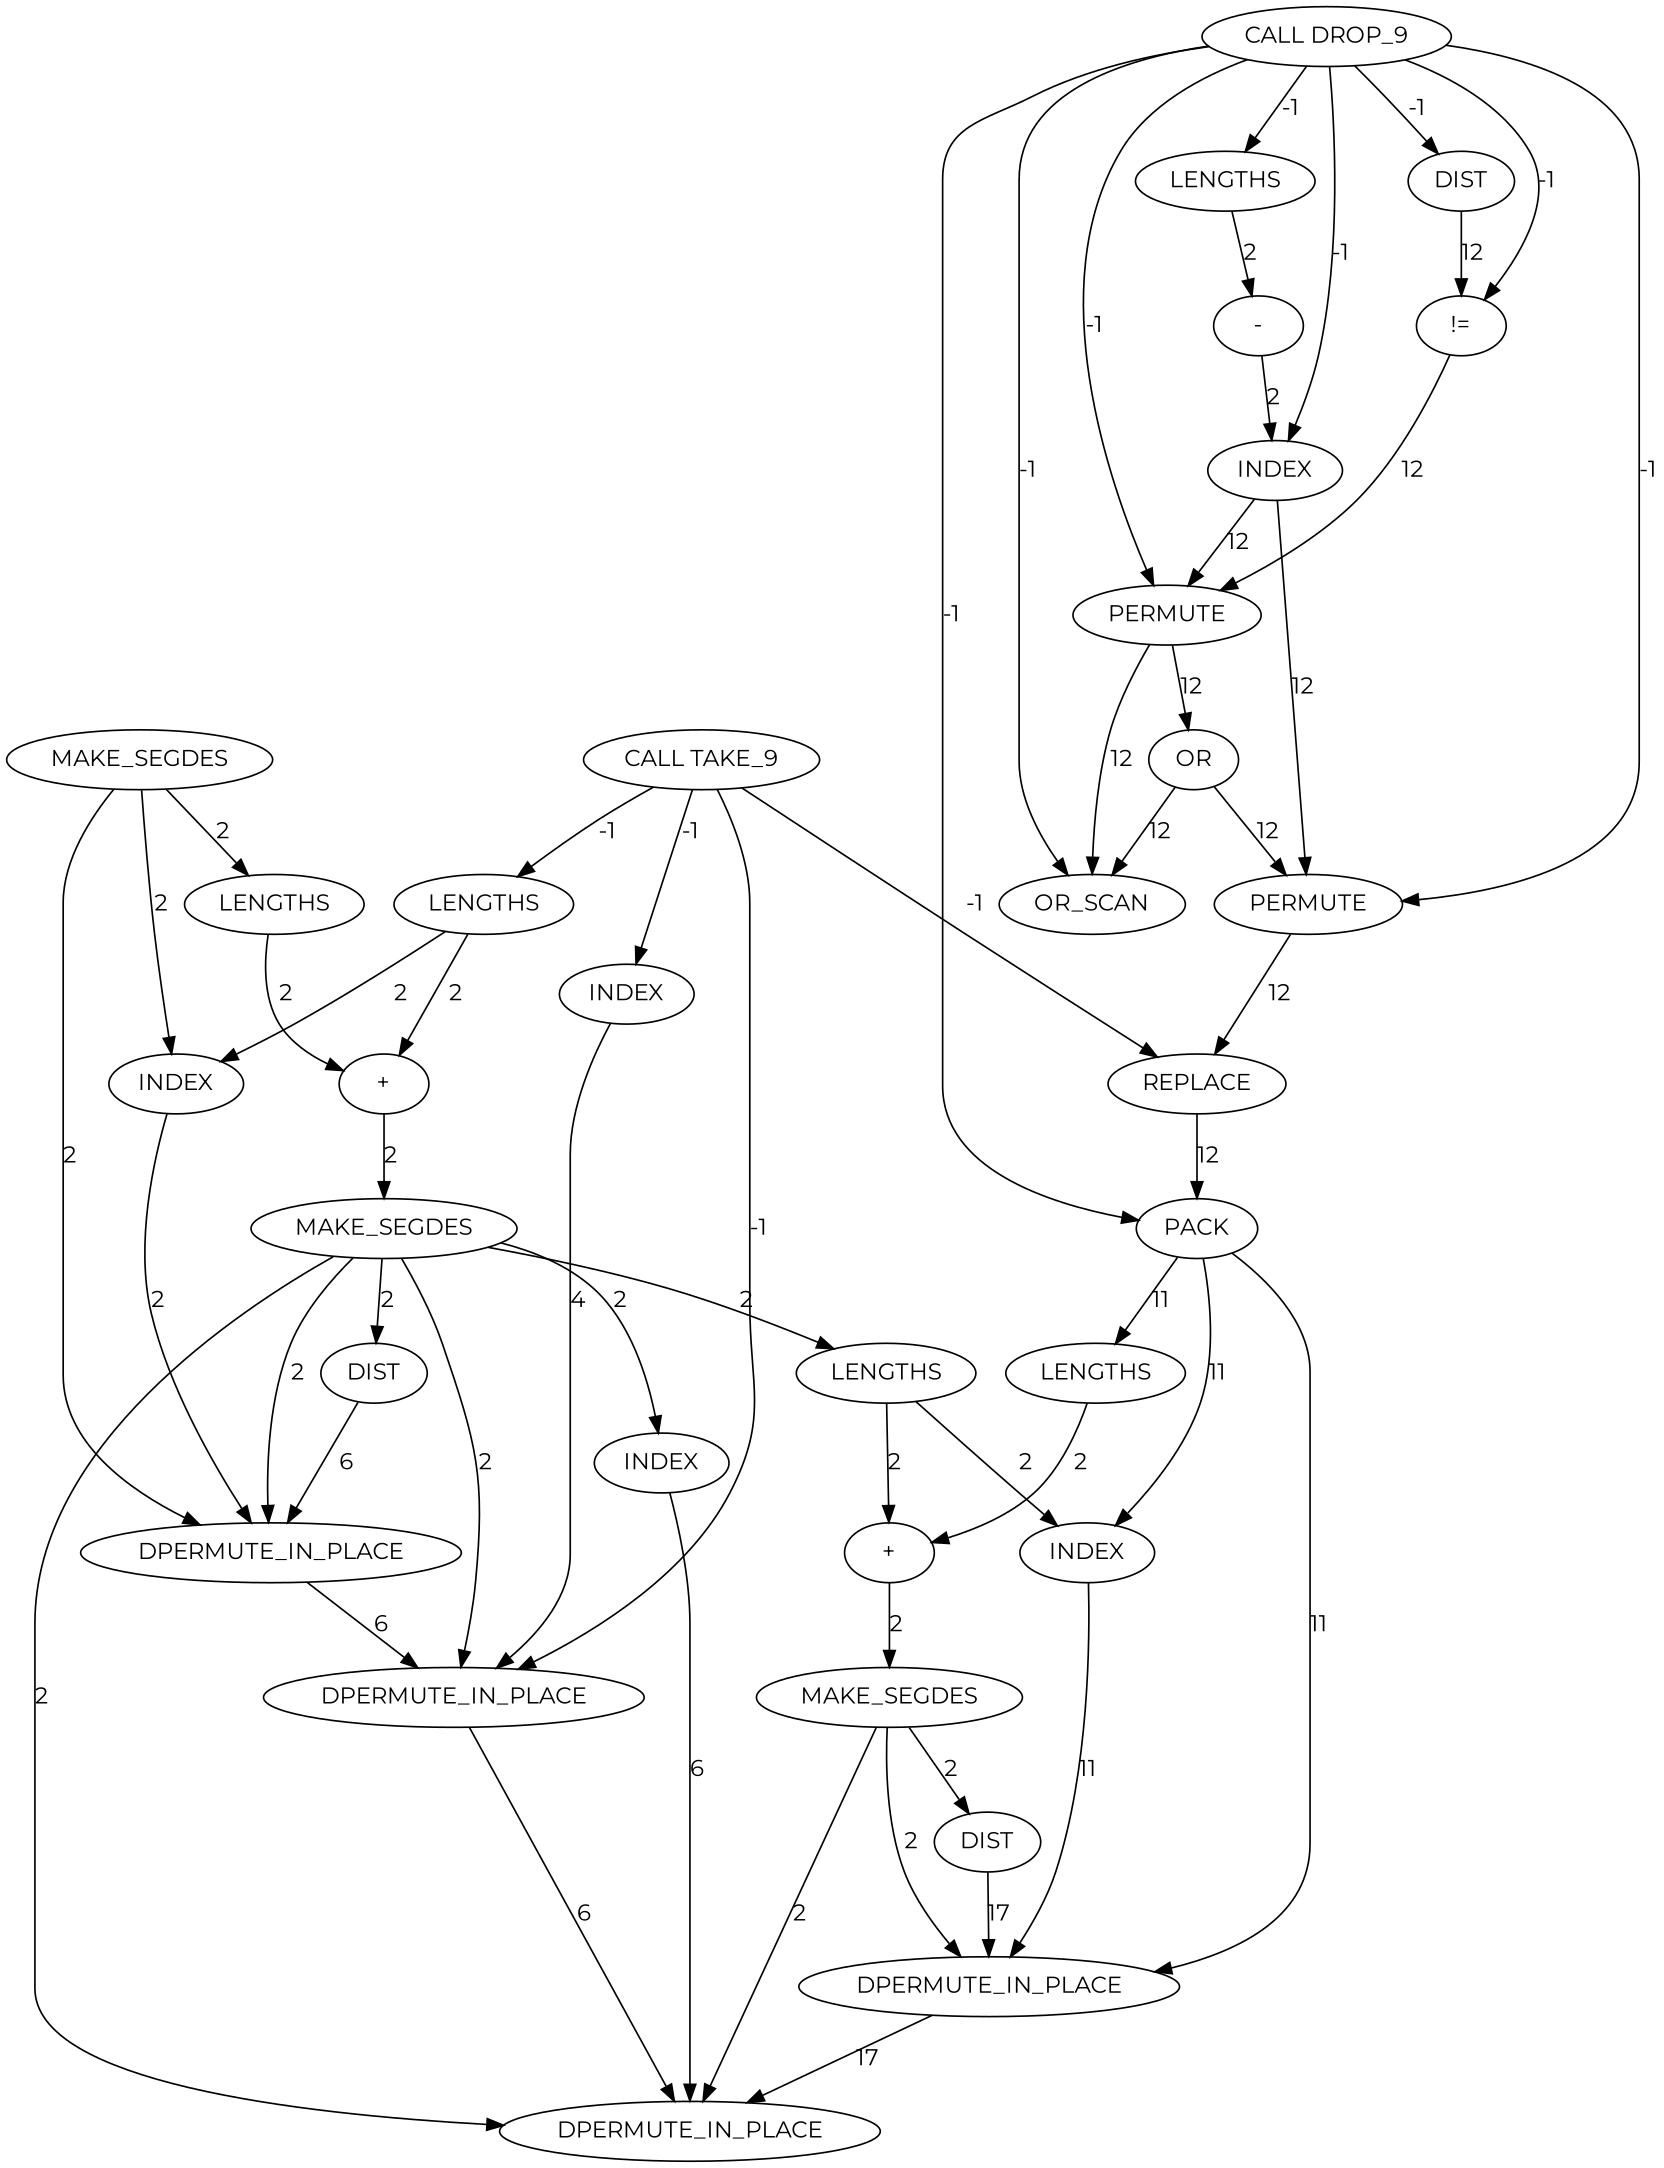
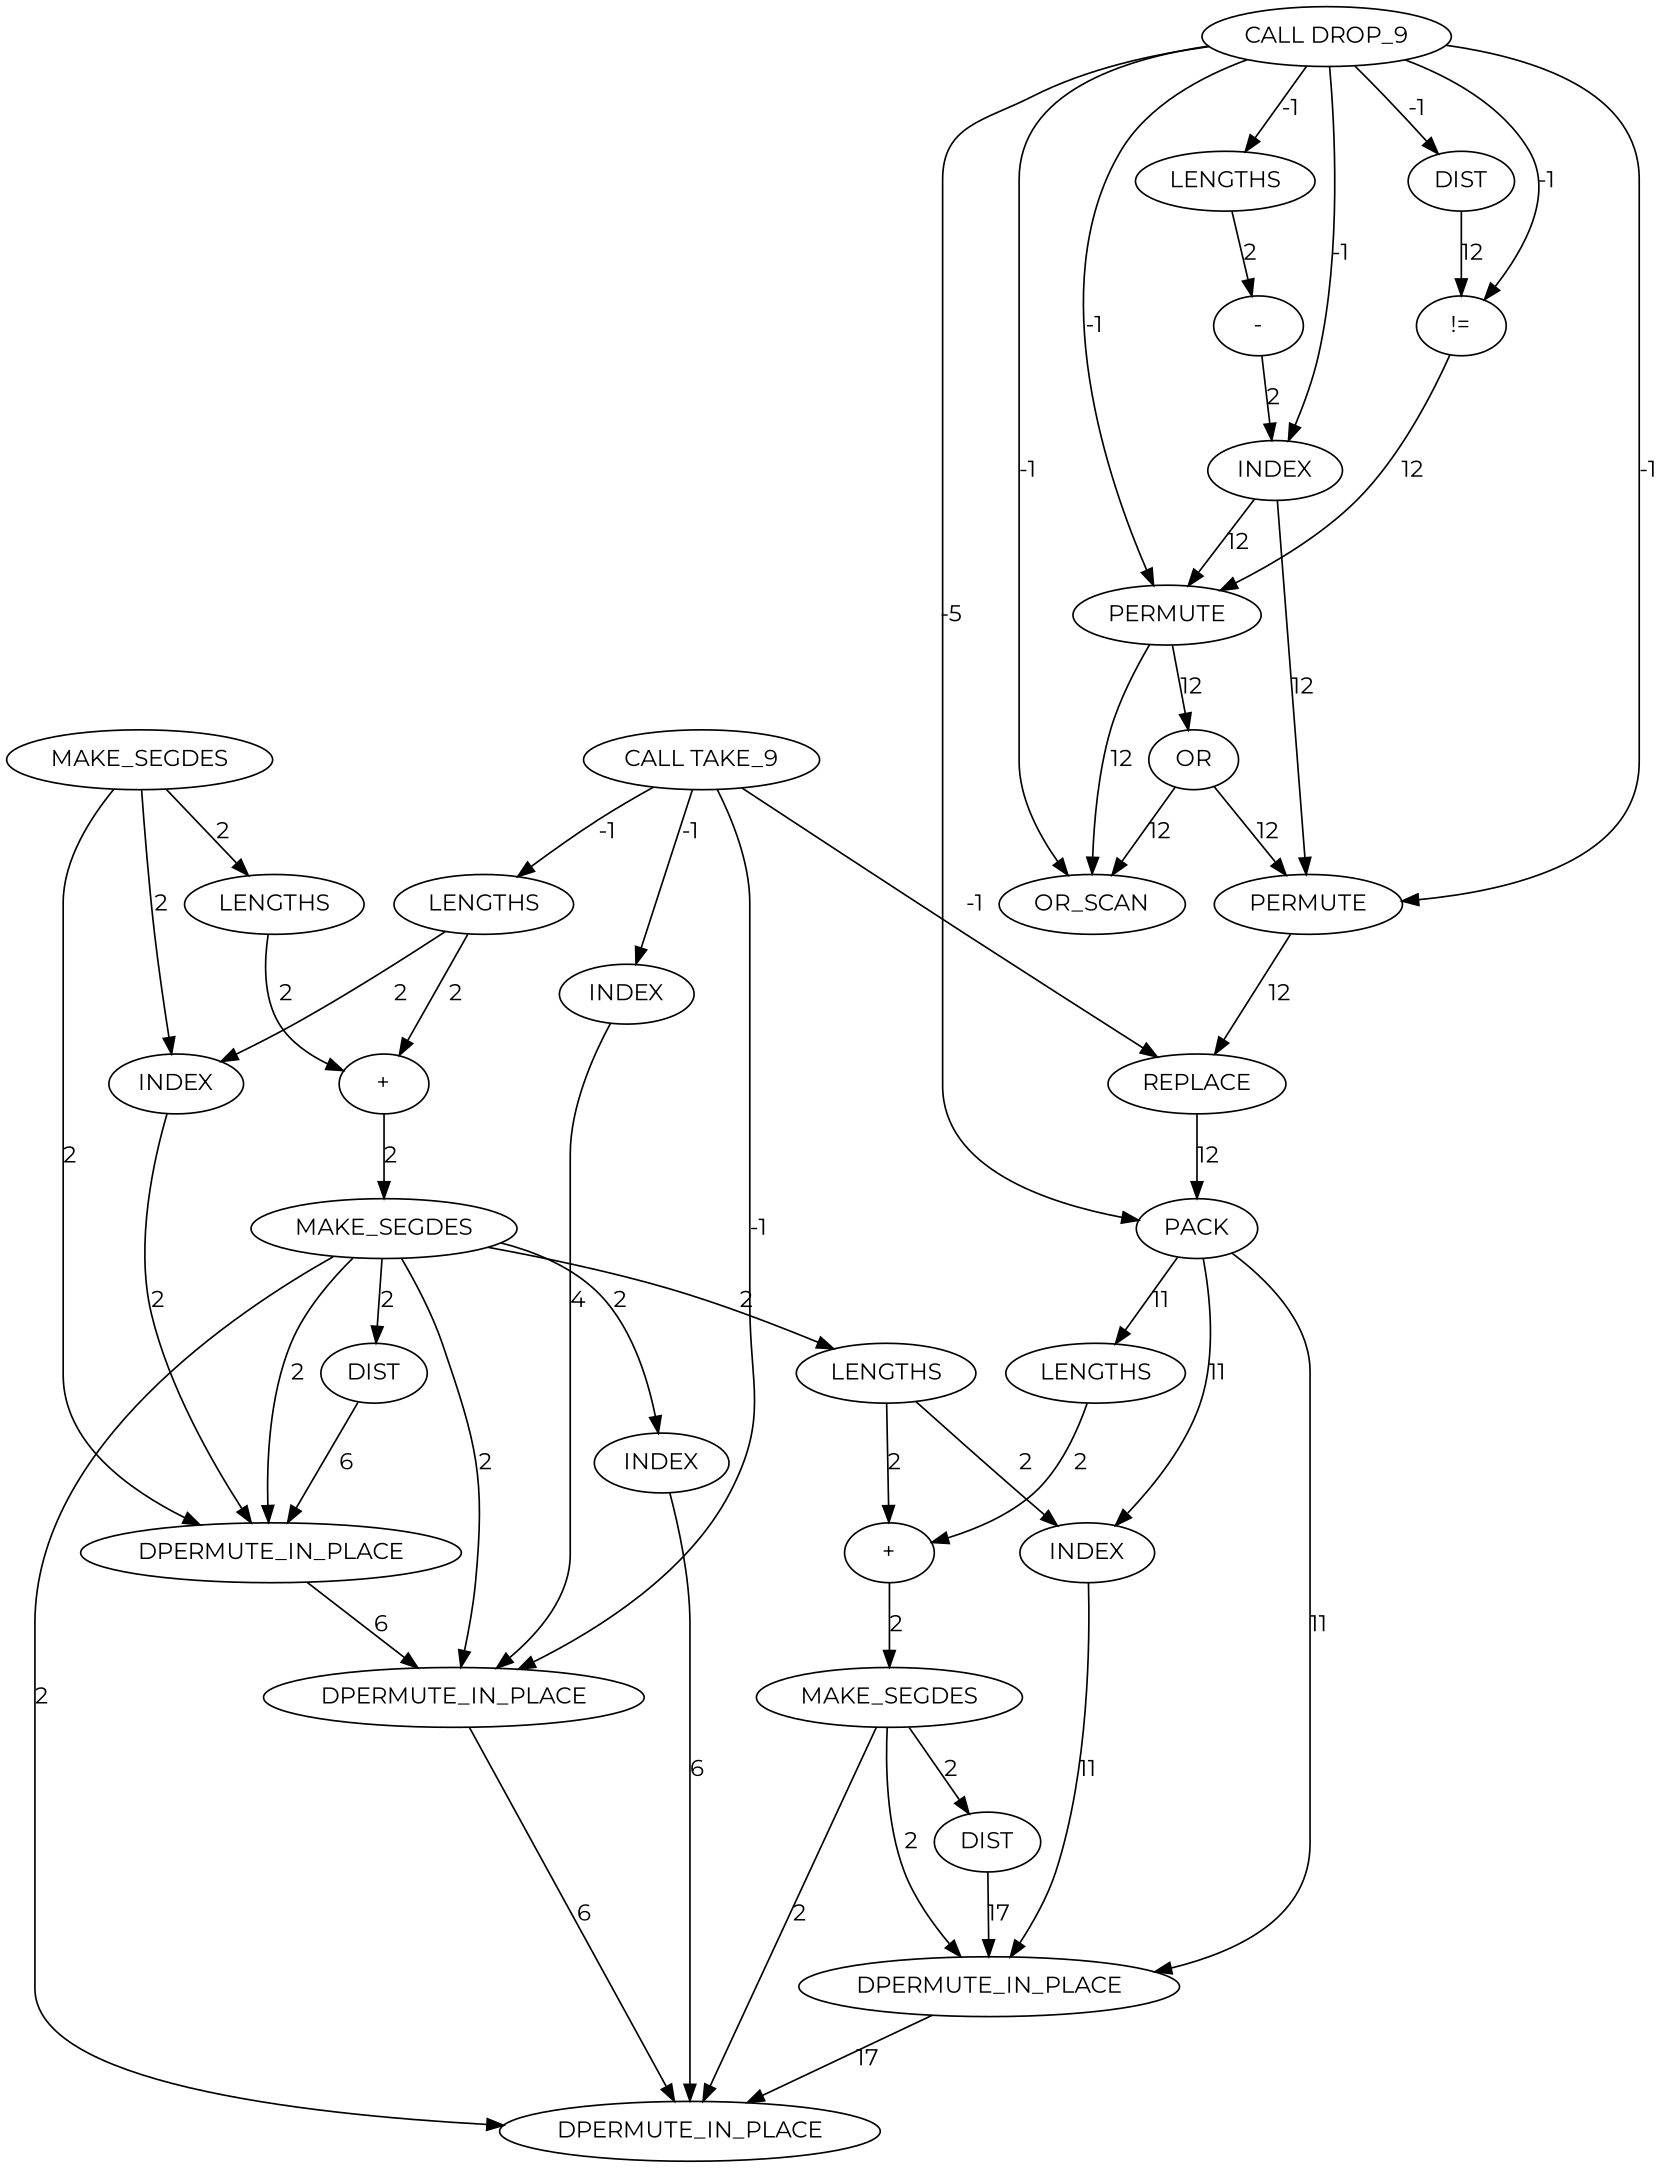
(952, 615) -> (952, 615)
